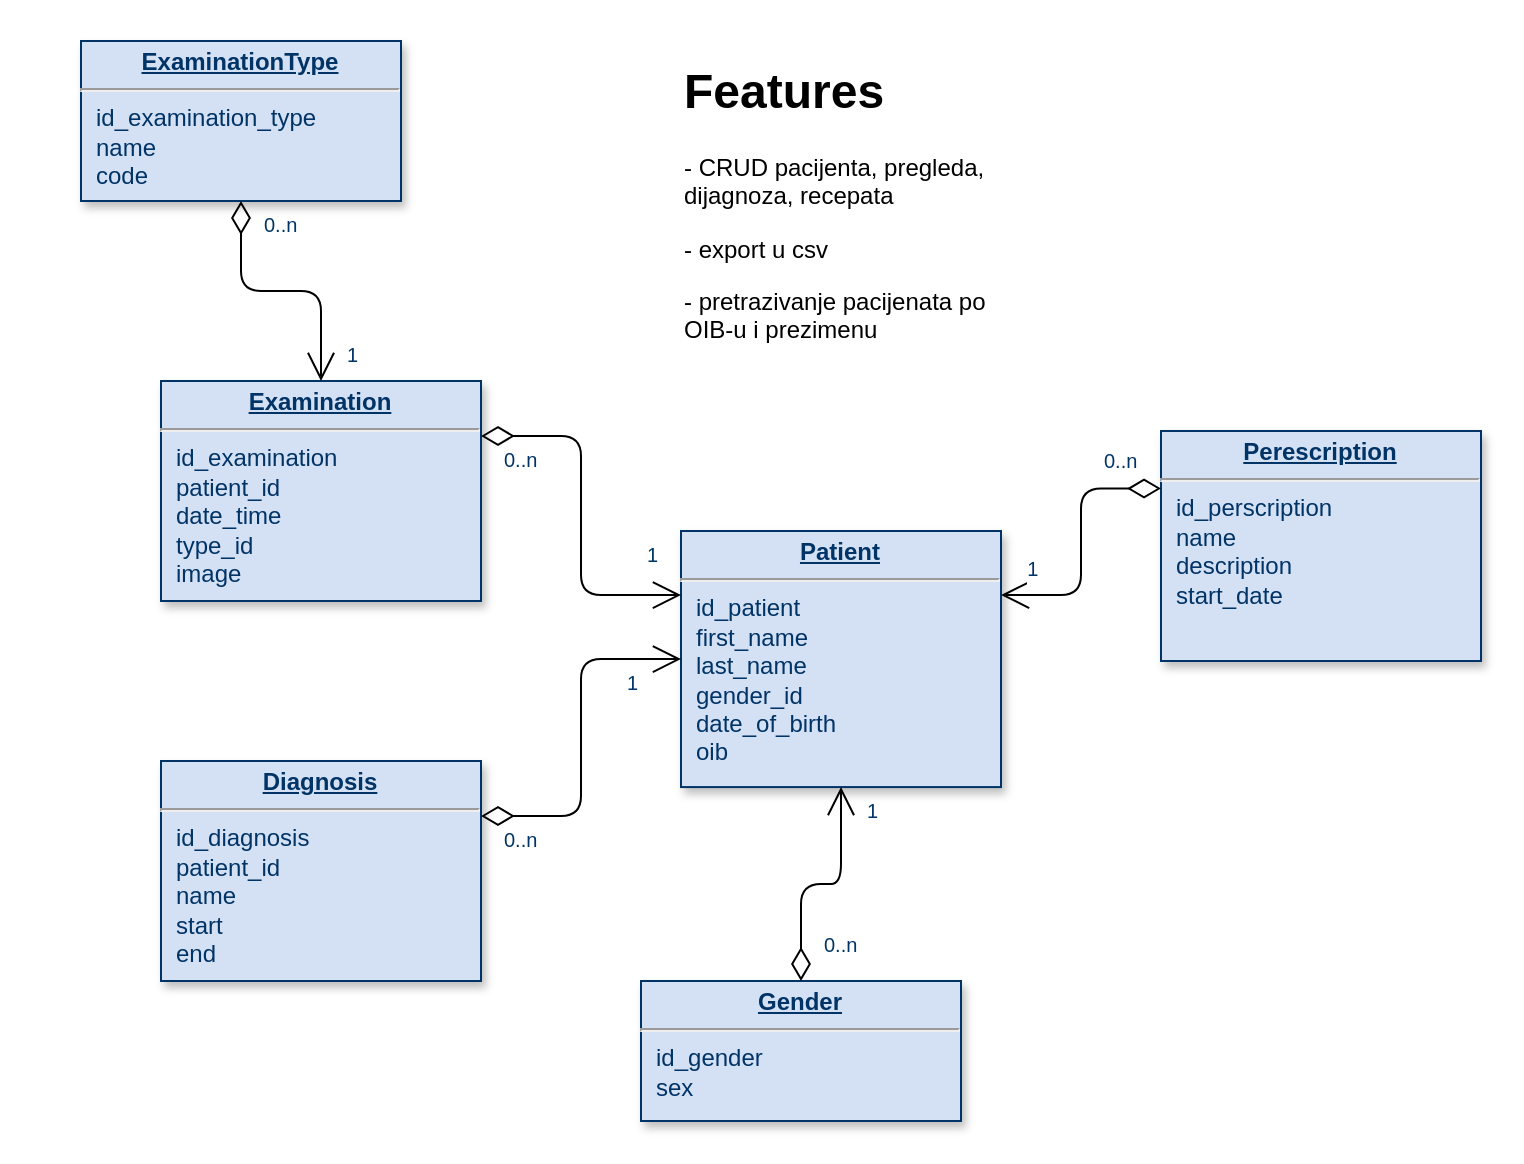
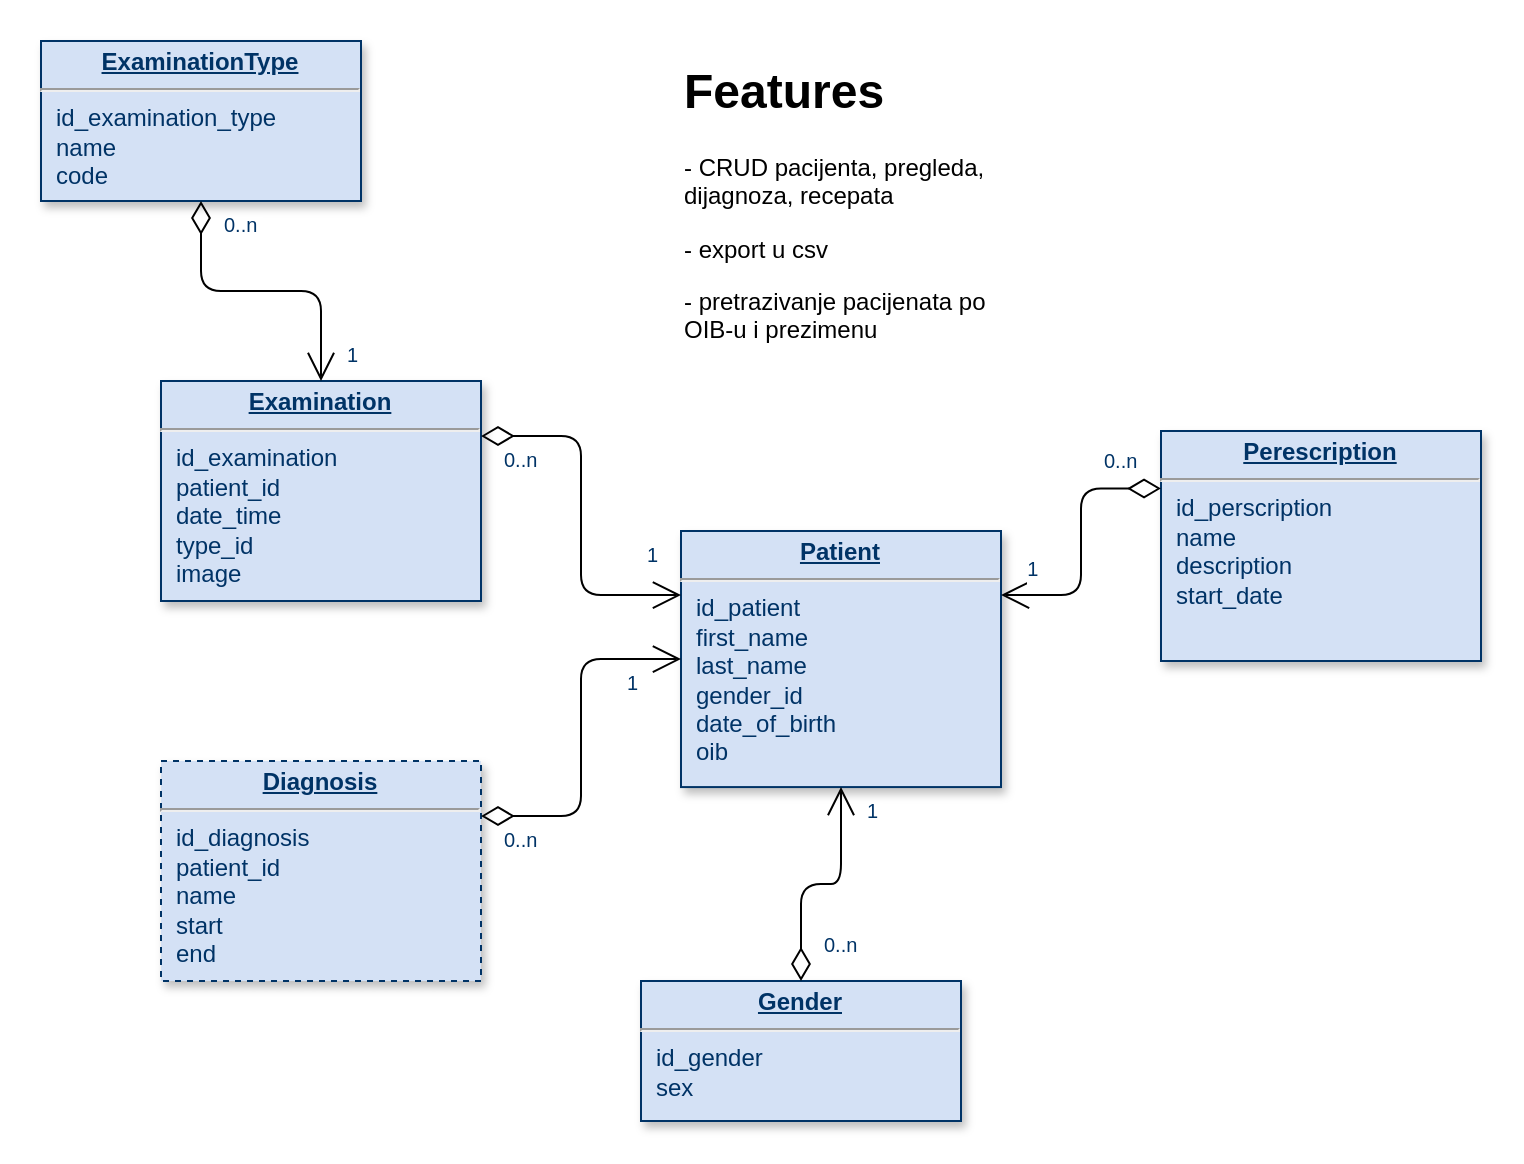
(241, 121) -> (201, 121)
(321, 871) -> (321, 871)
